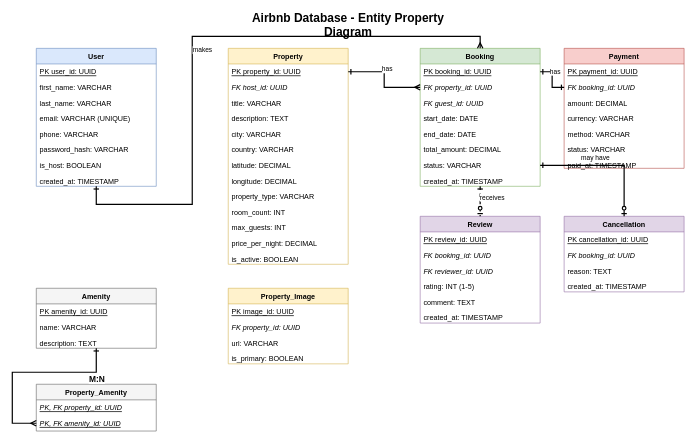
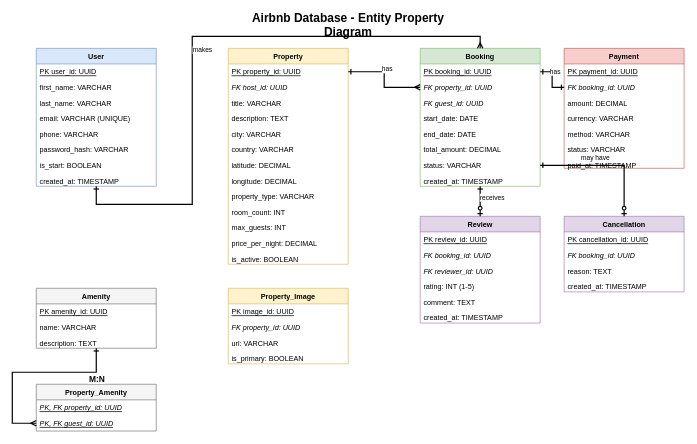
(69, 166) -> (71, 166)
(480, 202) -> (480, 202)
(80, 424) -> (77, 424)
